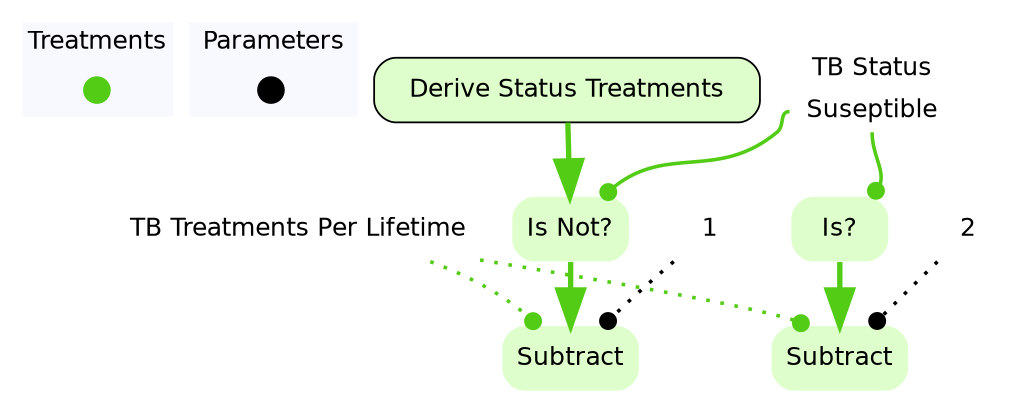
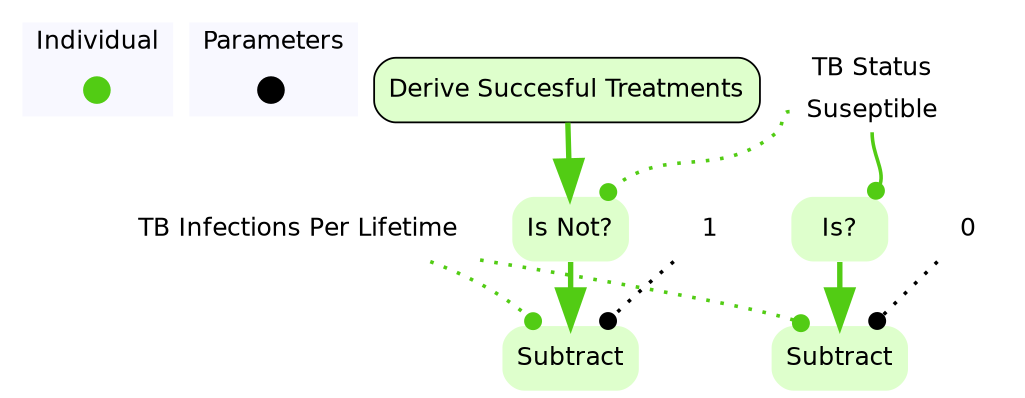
(98, 42) -> (98, 42)
(567, 90) -> (567, 90)
(709, 160) -> (709, 160)
(298, 229) -> (298, 229)
(969, 229) -> (969, 229)
